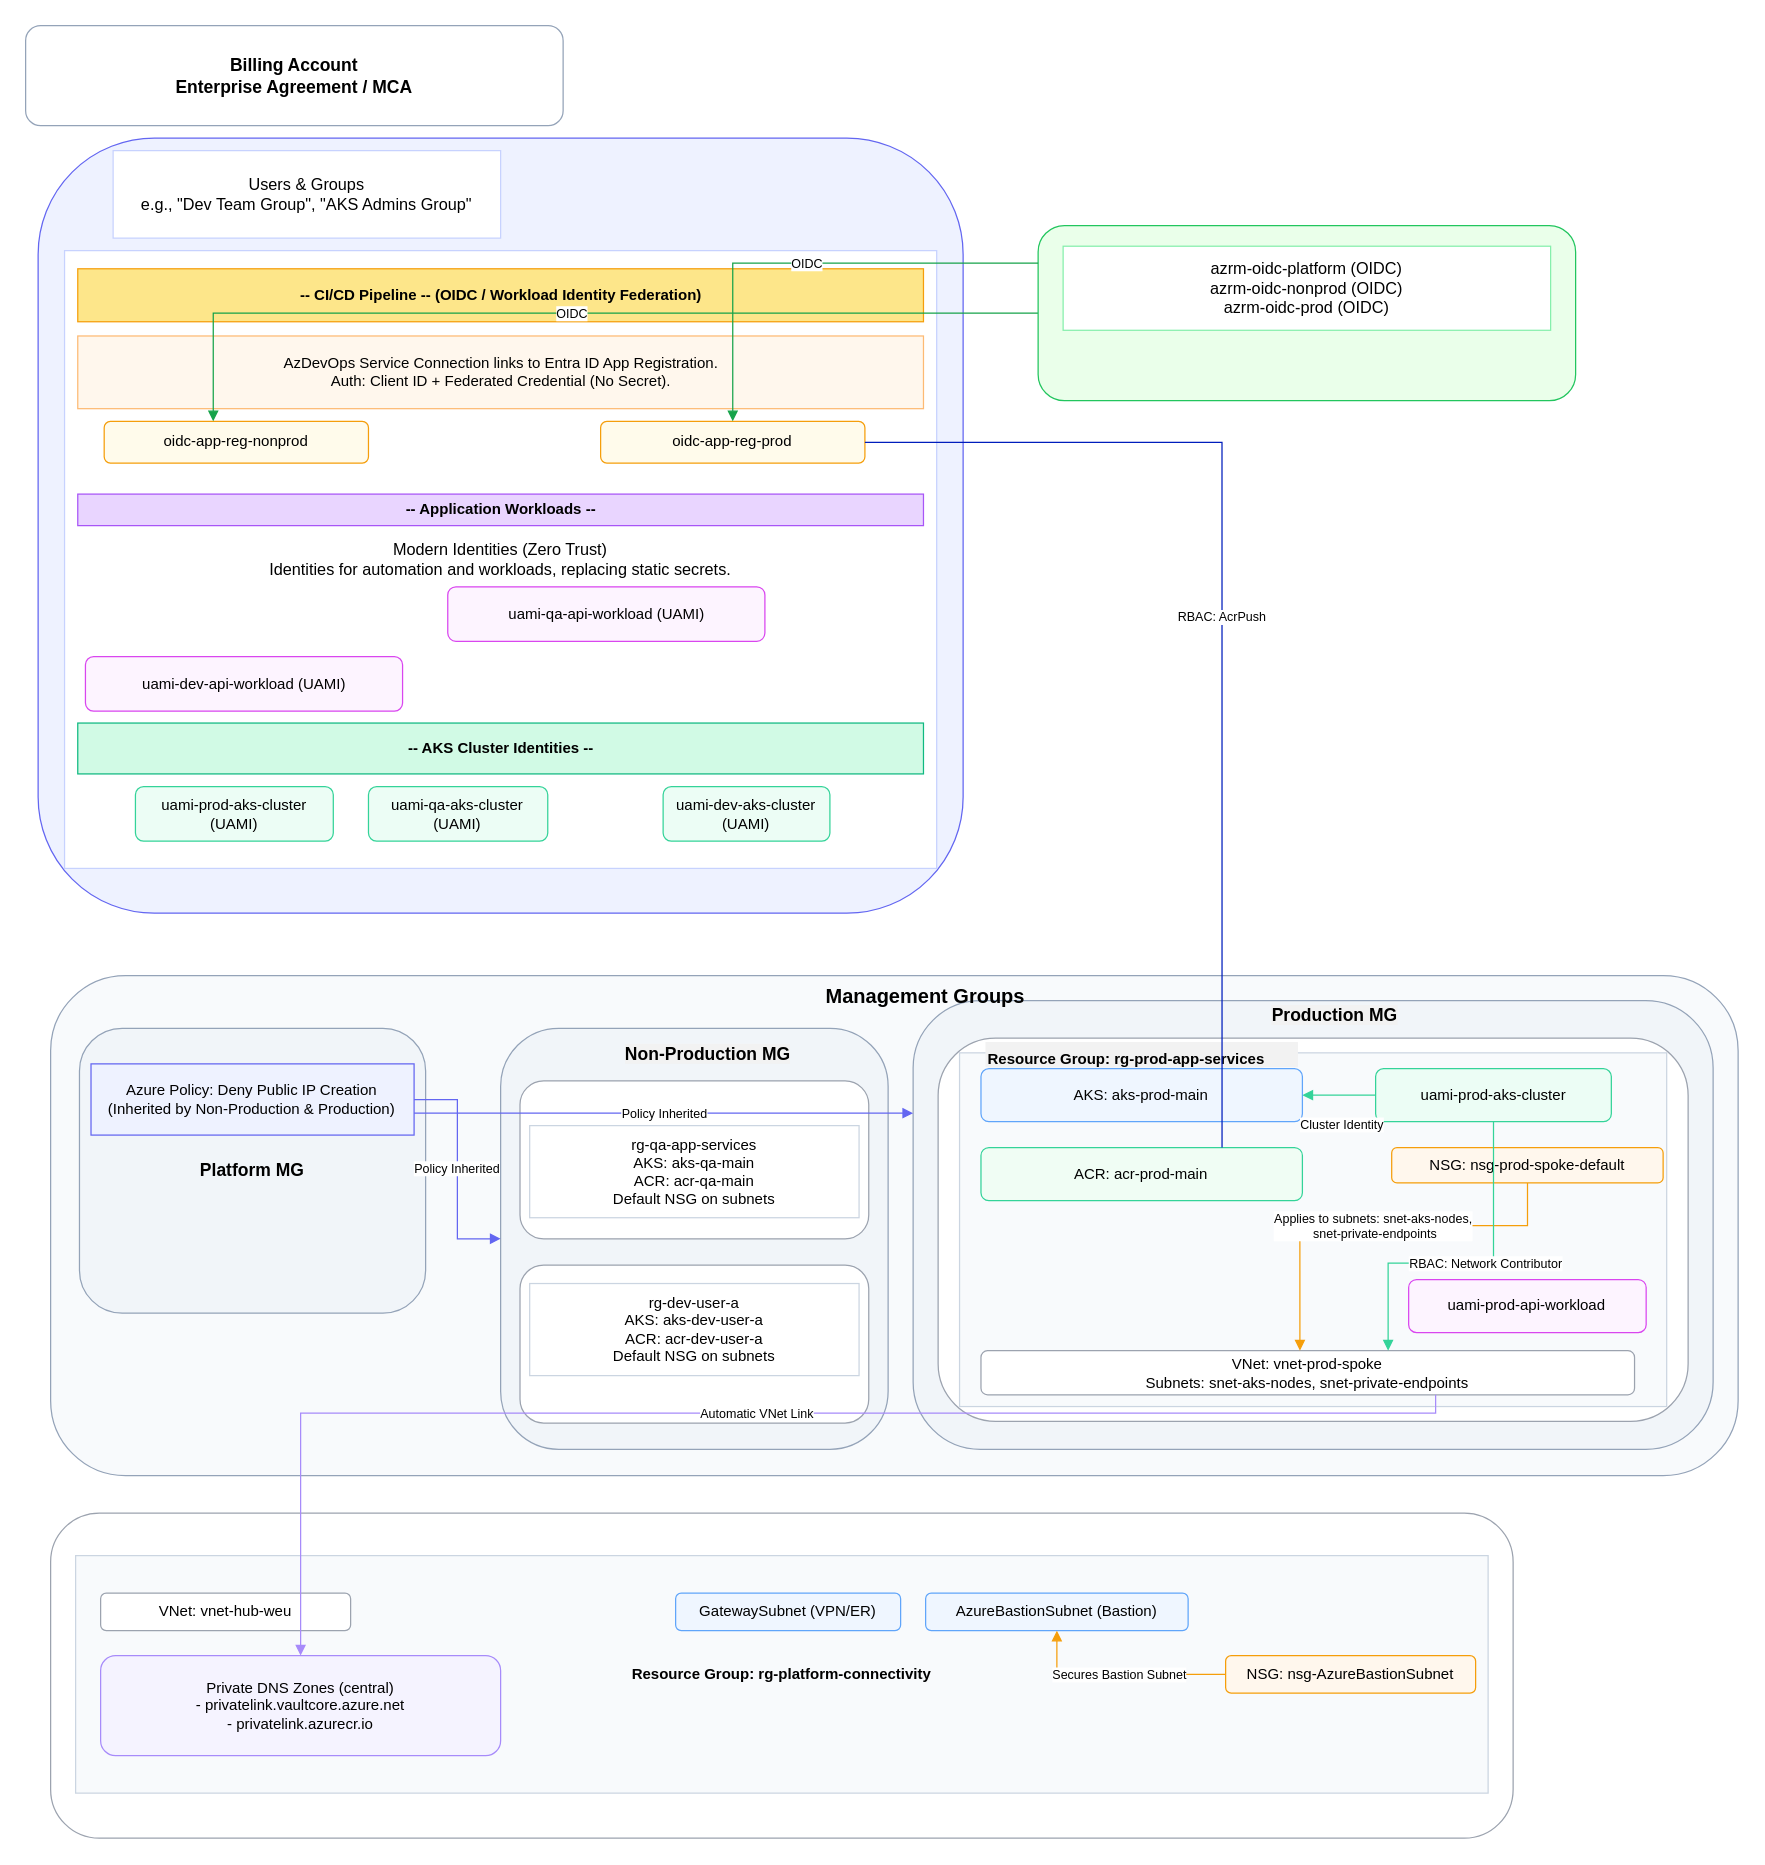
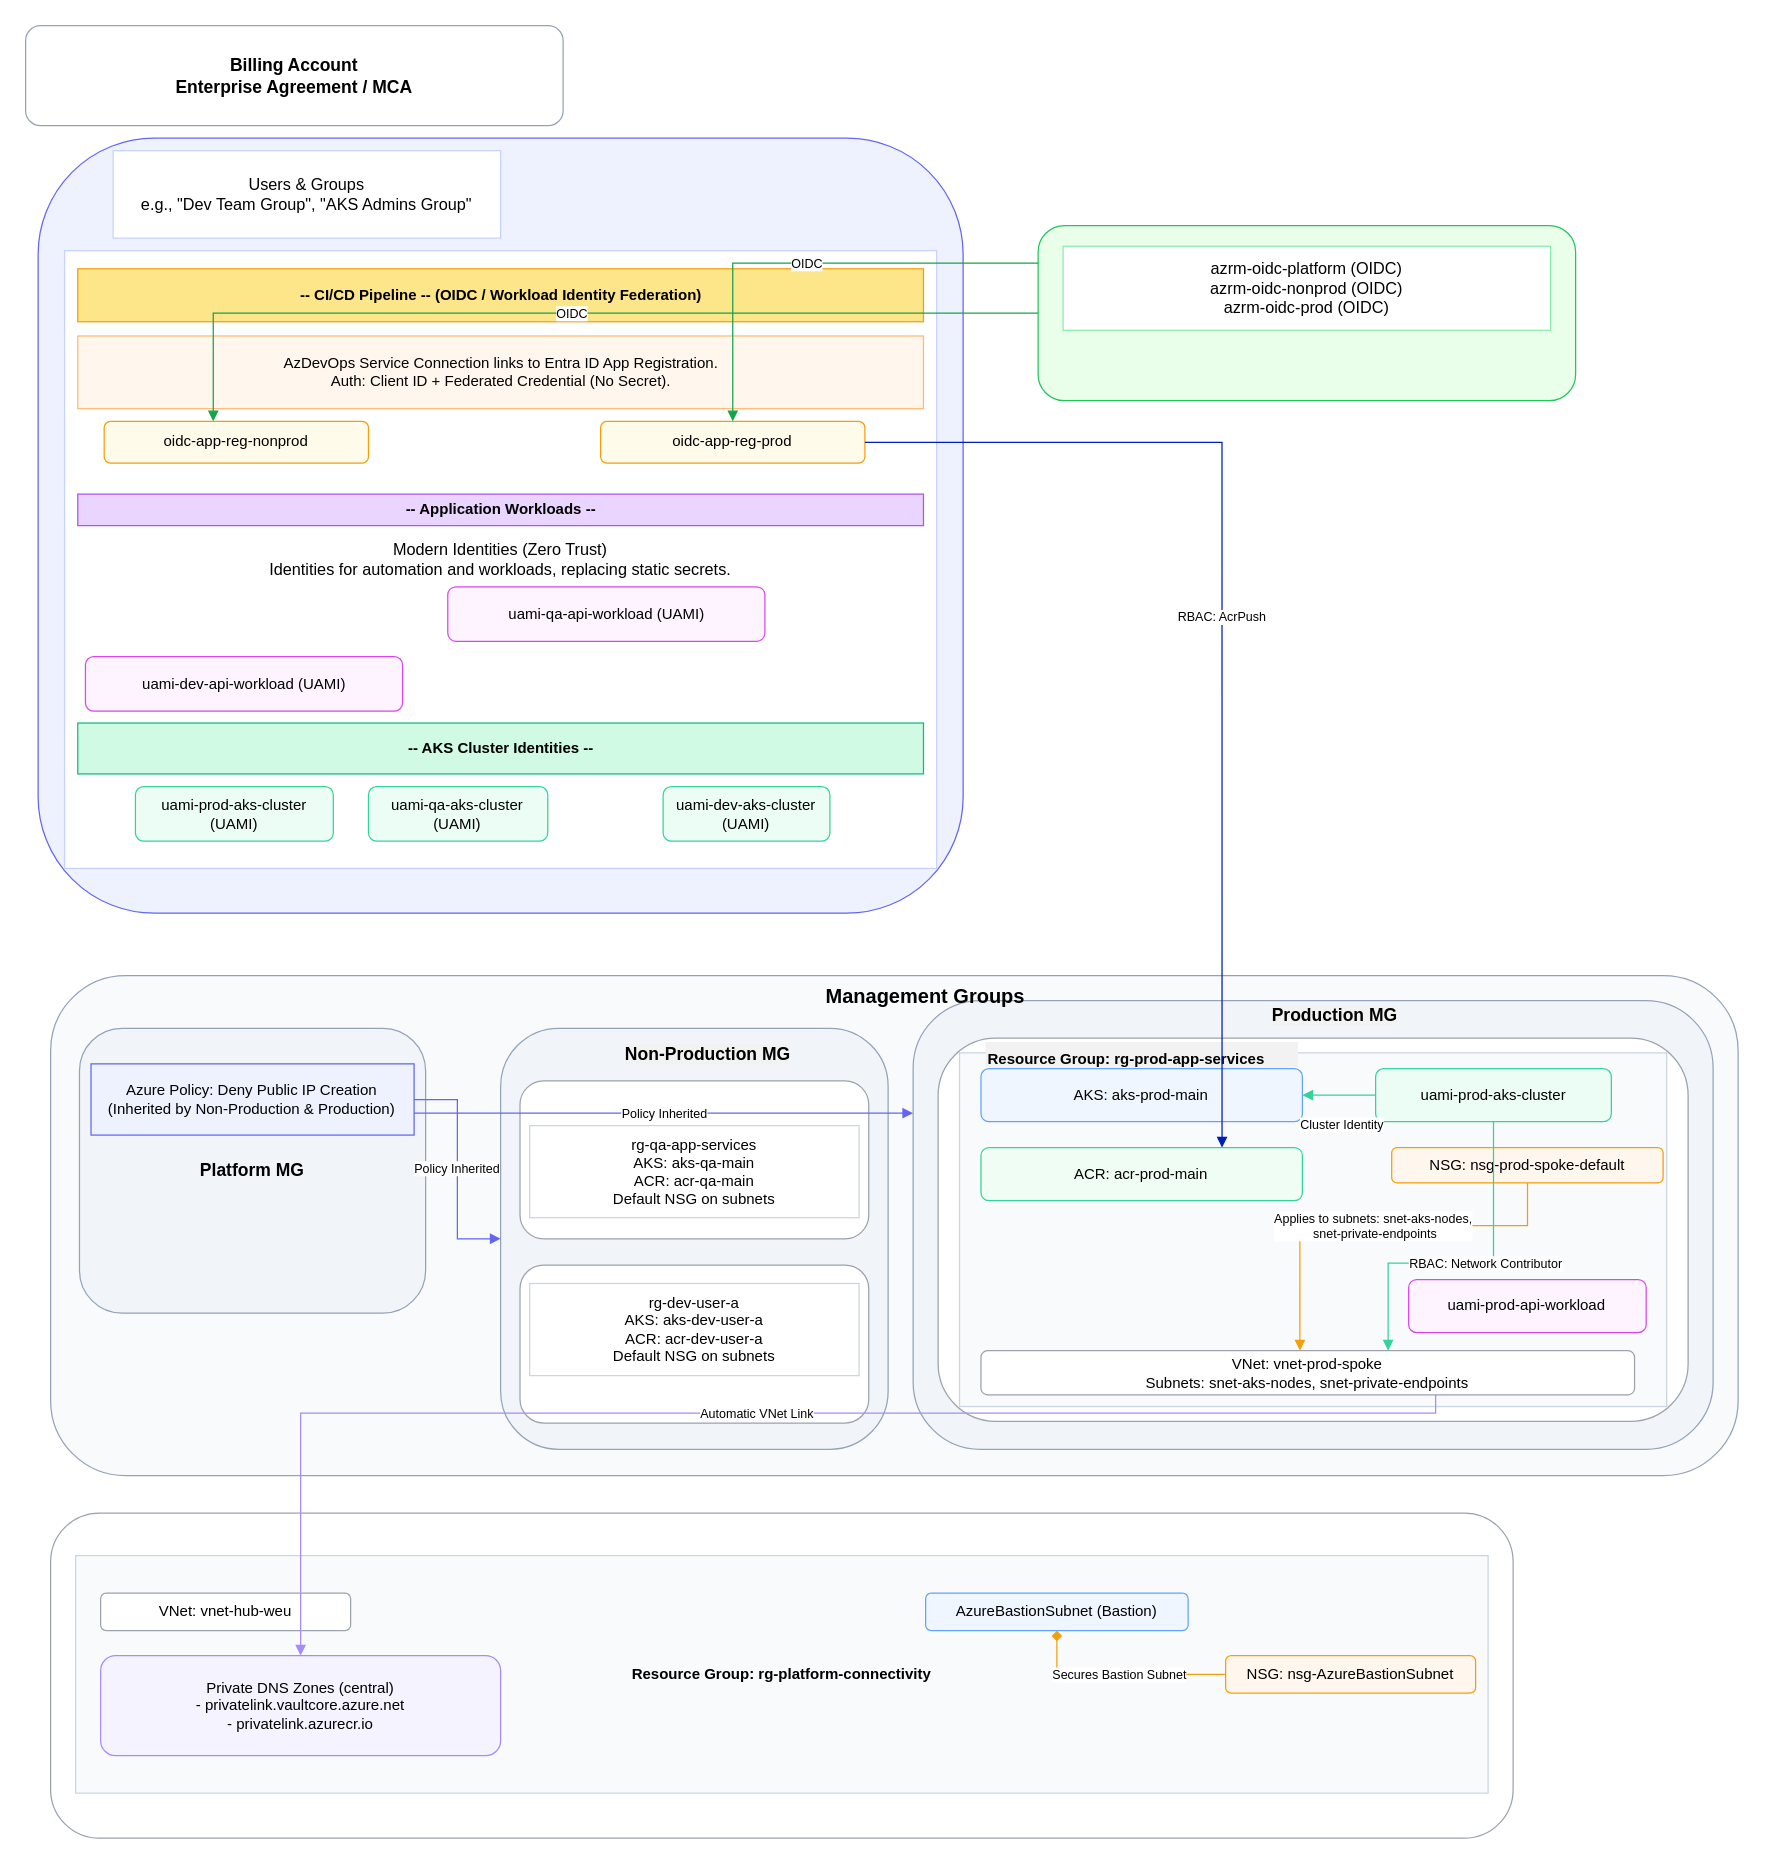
(1222, 1140) -> (1222, 1136)
(788, 1612) -> none
(1057, 1642) -> (1057, 1642)
